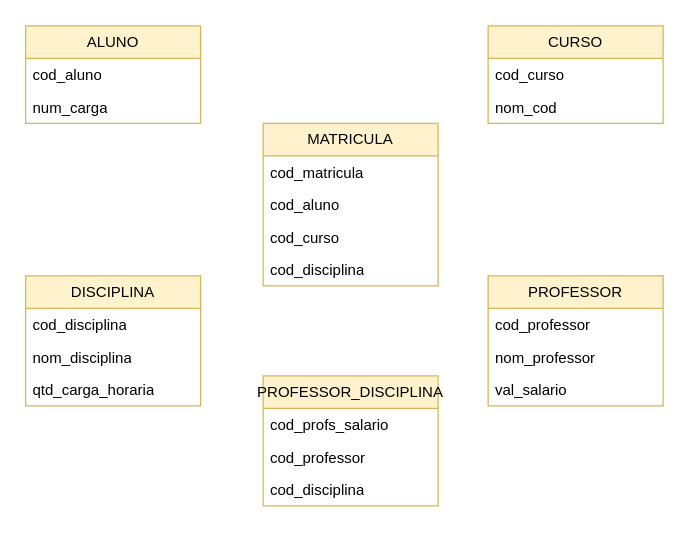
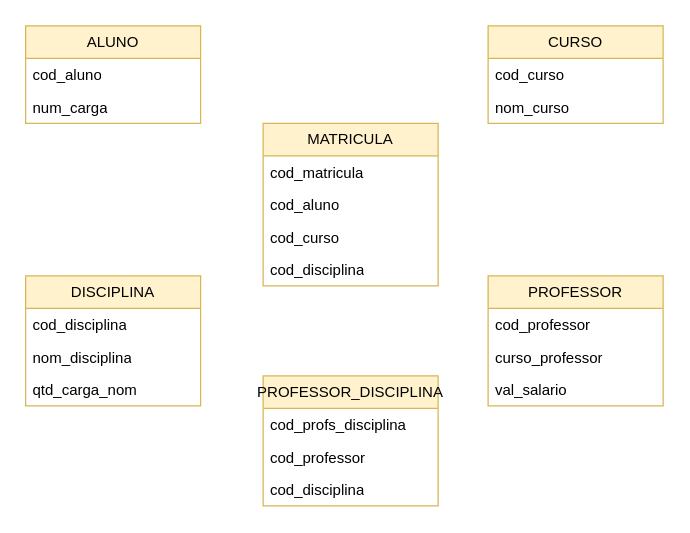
(525, 108) -> (533, 108)
(550, 358) -> (559, 358)
(103, 391) -> (88, 391)
(338, 426) -> (347, 426)
